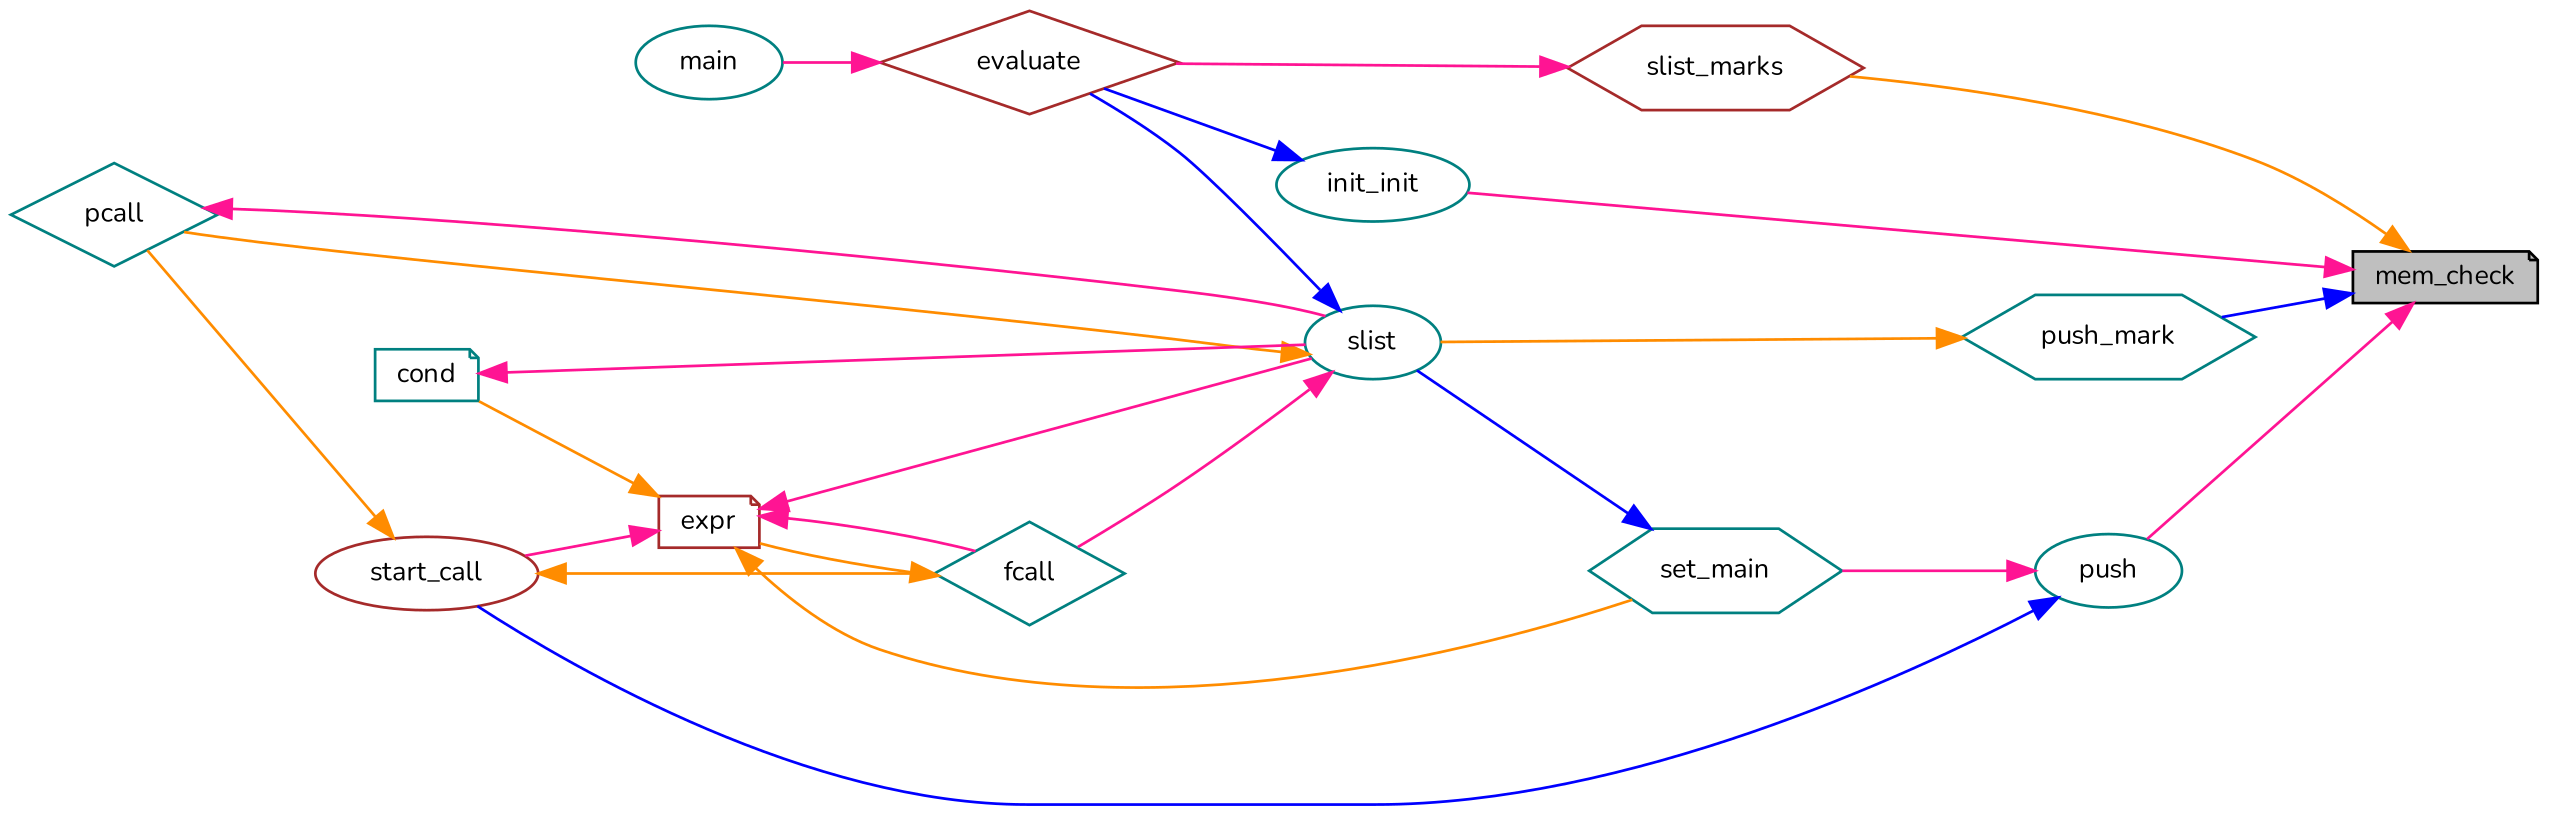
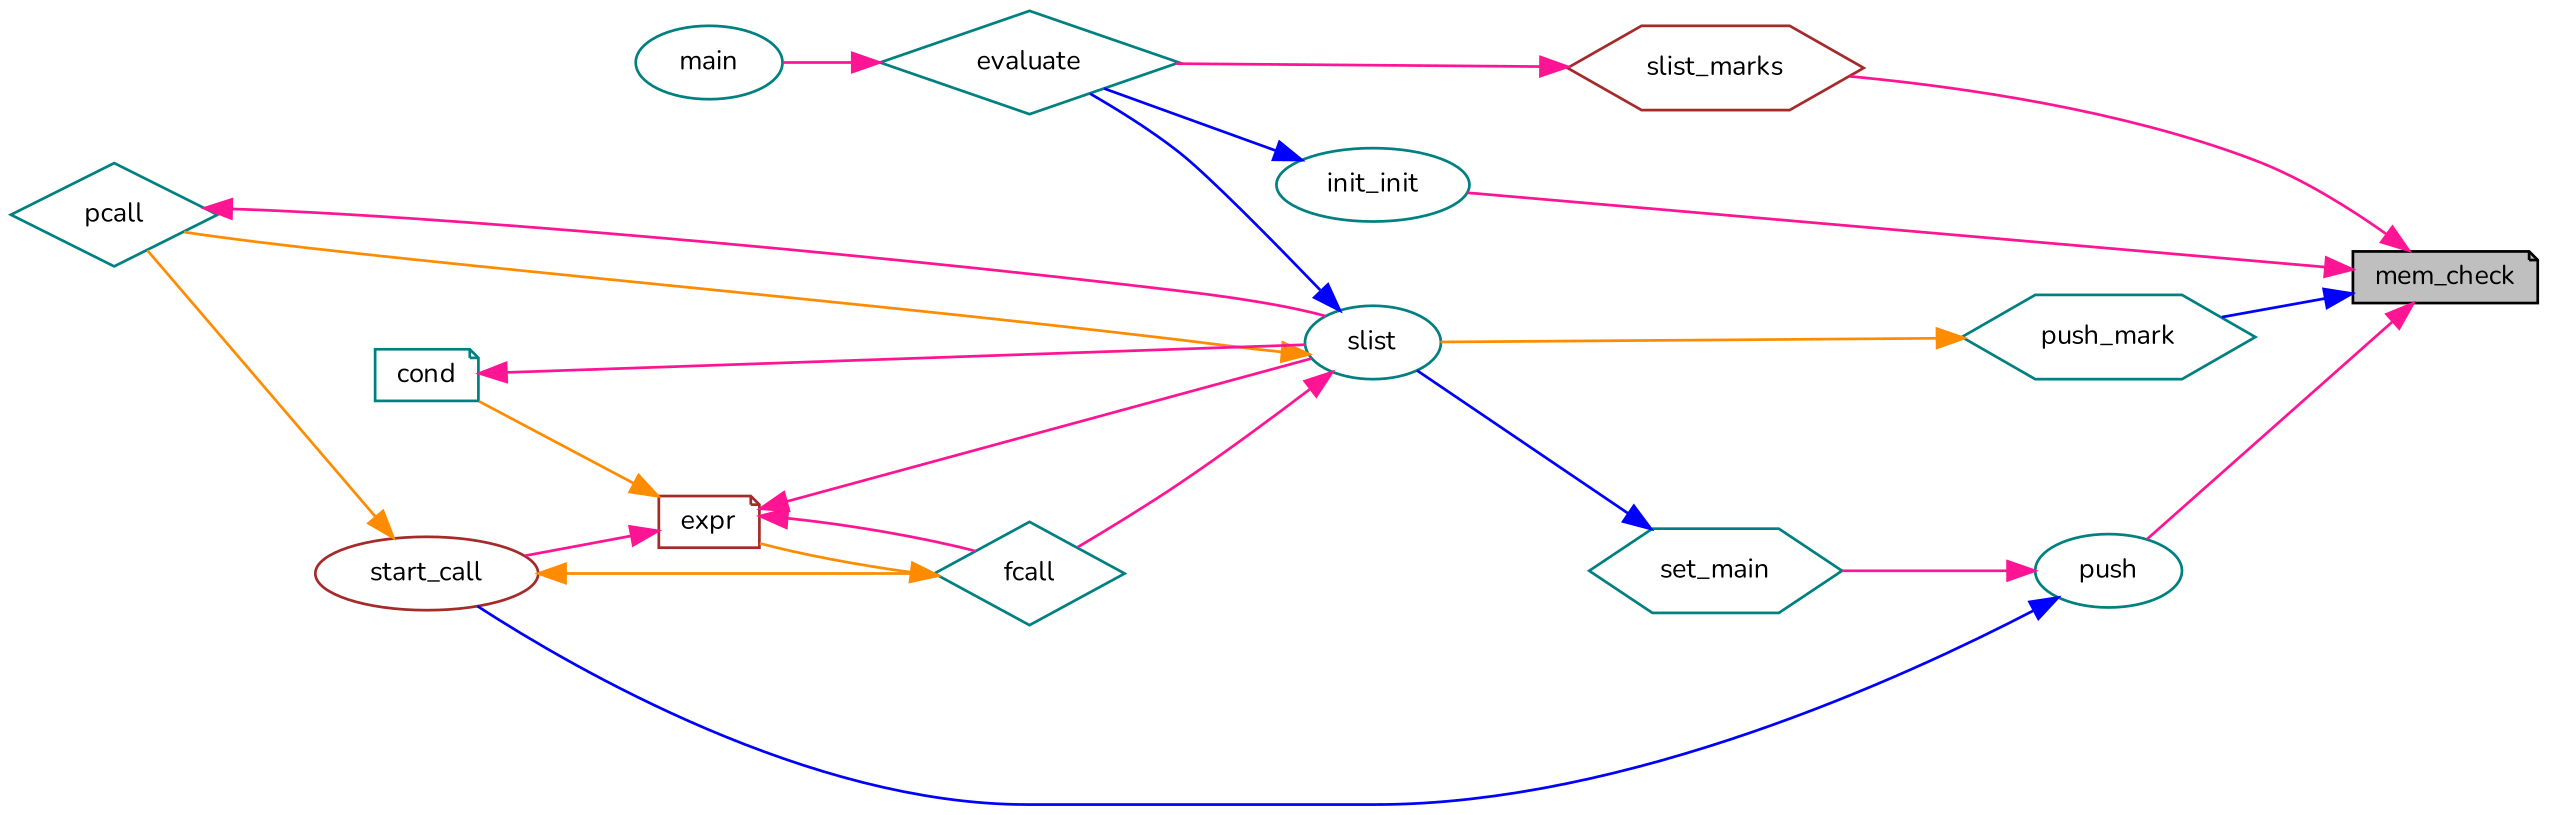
(1029, 63) -> (1029, 63)
(2129, 122) -> (2129, 122)
(1184, 686) -> none
